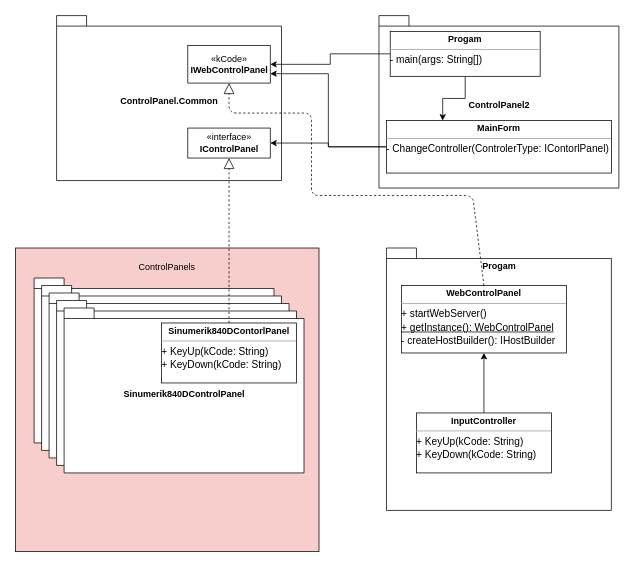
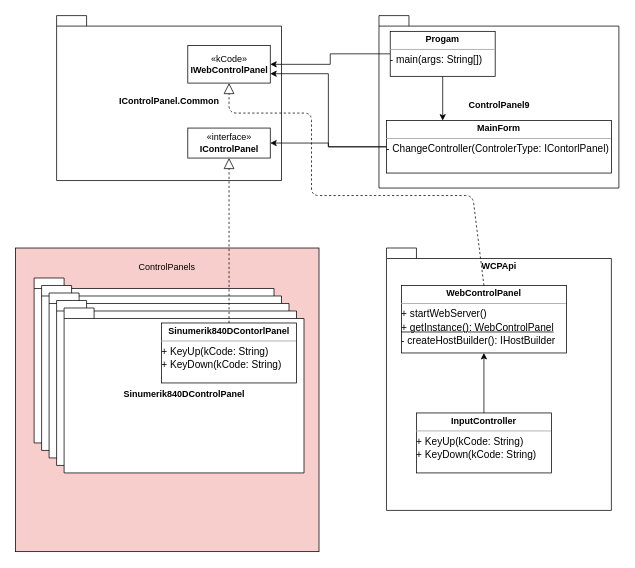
(465, 54) -> (443, 54)
(170, 102) -> (170, 102)
(500, 105) -> (500, 105)
(500, 266) -> (500, 266)
